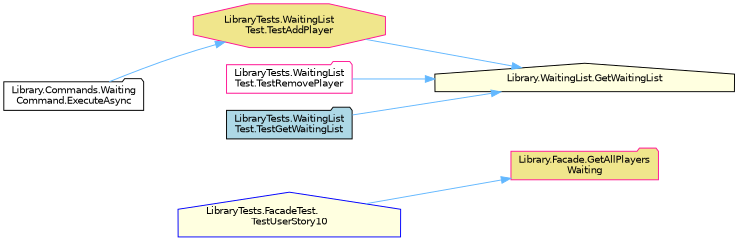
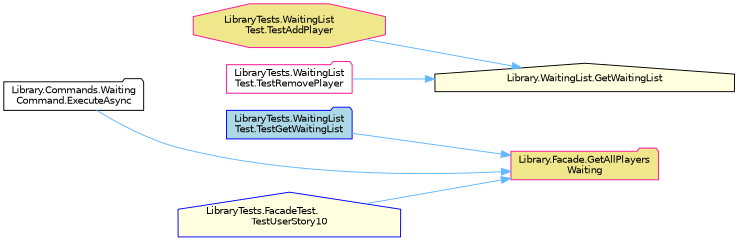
(162, 62) -> (294, 167)
(422, 104) -> (427, 144)
(289, 125) -> (289, 125)
